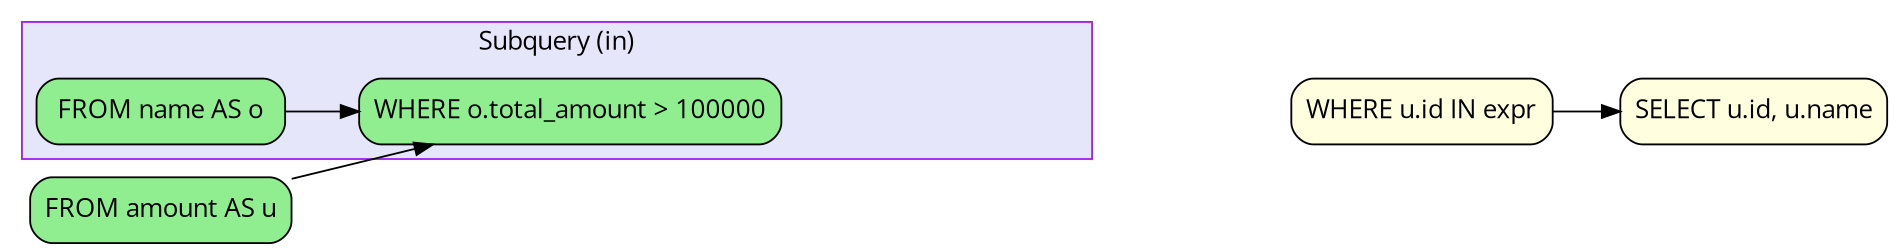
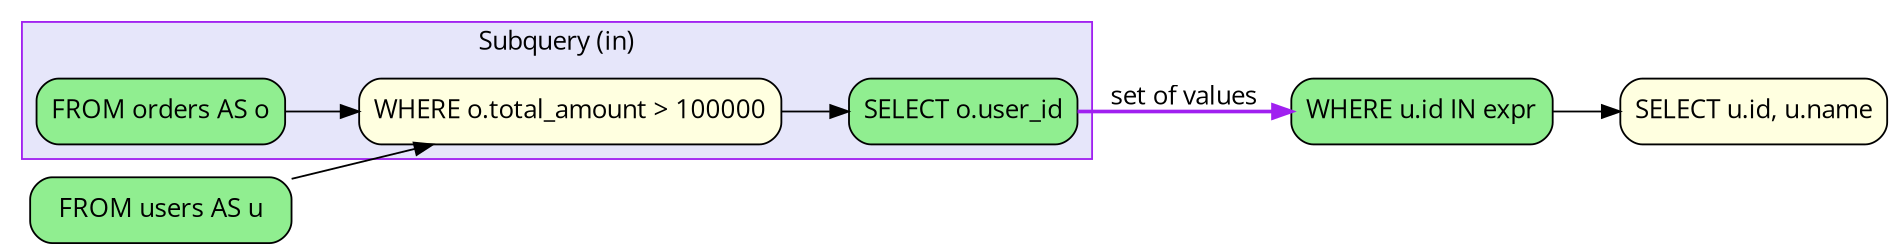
(161, 111) -> (161, 111)
(570, 111) -> (570, 111)
none -> (963, 111)
(1422, 111) -> (1422, 111)
(161, 210) -> (161, 210)
